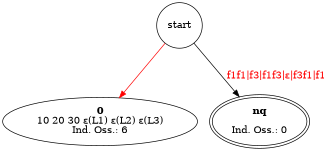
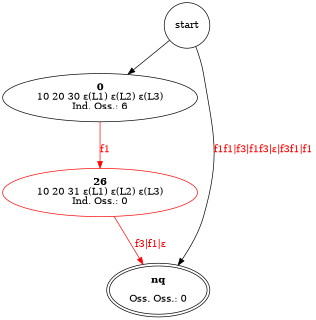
(144, 68) -> (152, 55)
(260, 130) -> (158, 299)
none -> (100, 193)
